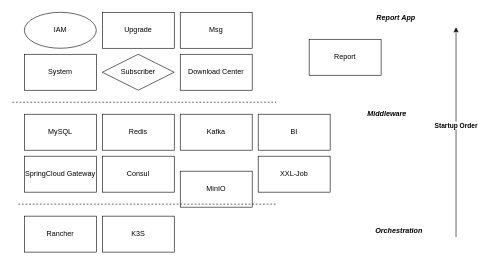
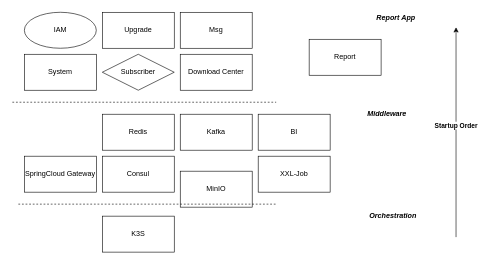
(60, 132) -> none
(399, 231) -> (393, 216)
(60, 234) -> none
